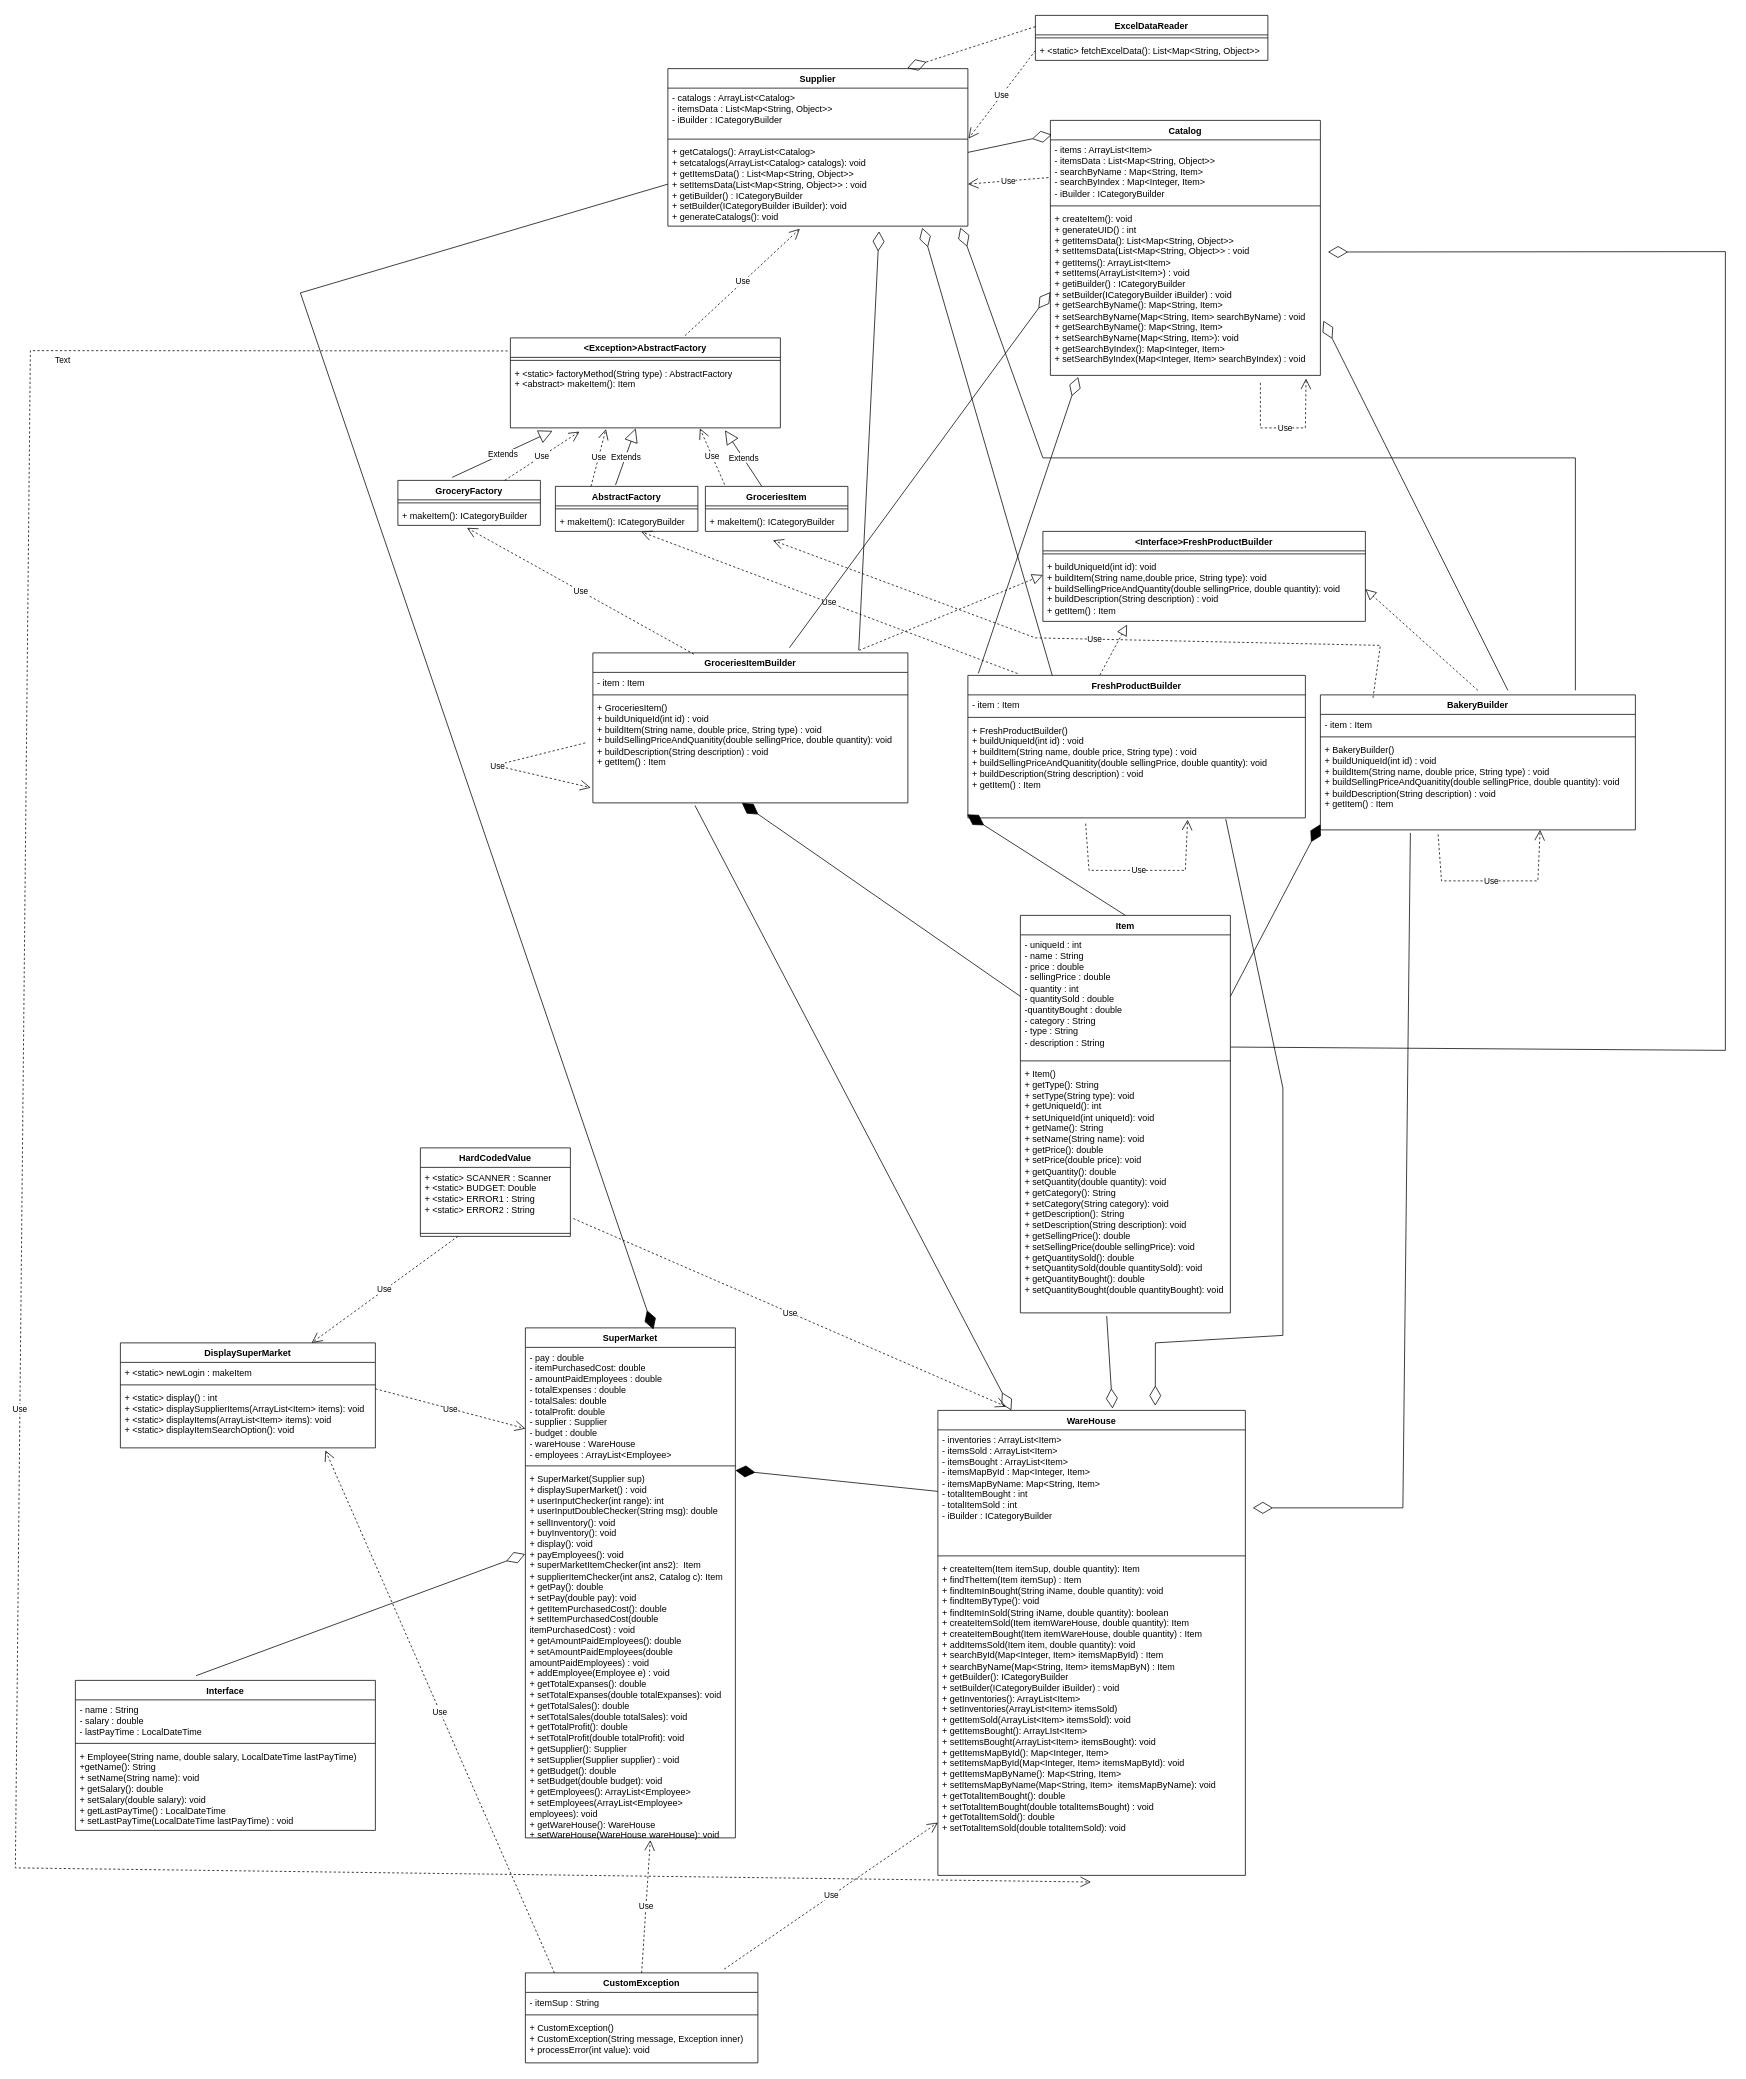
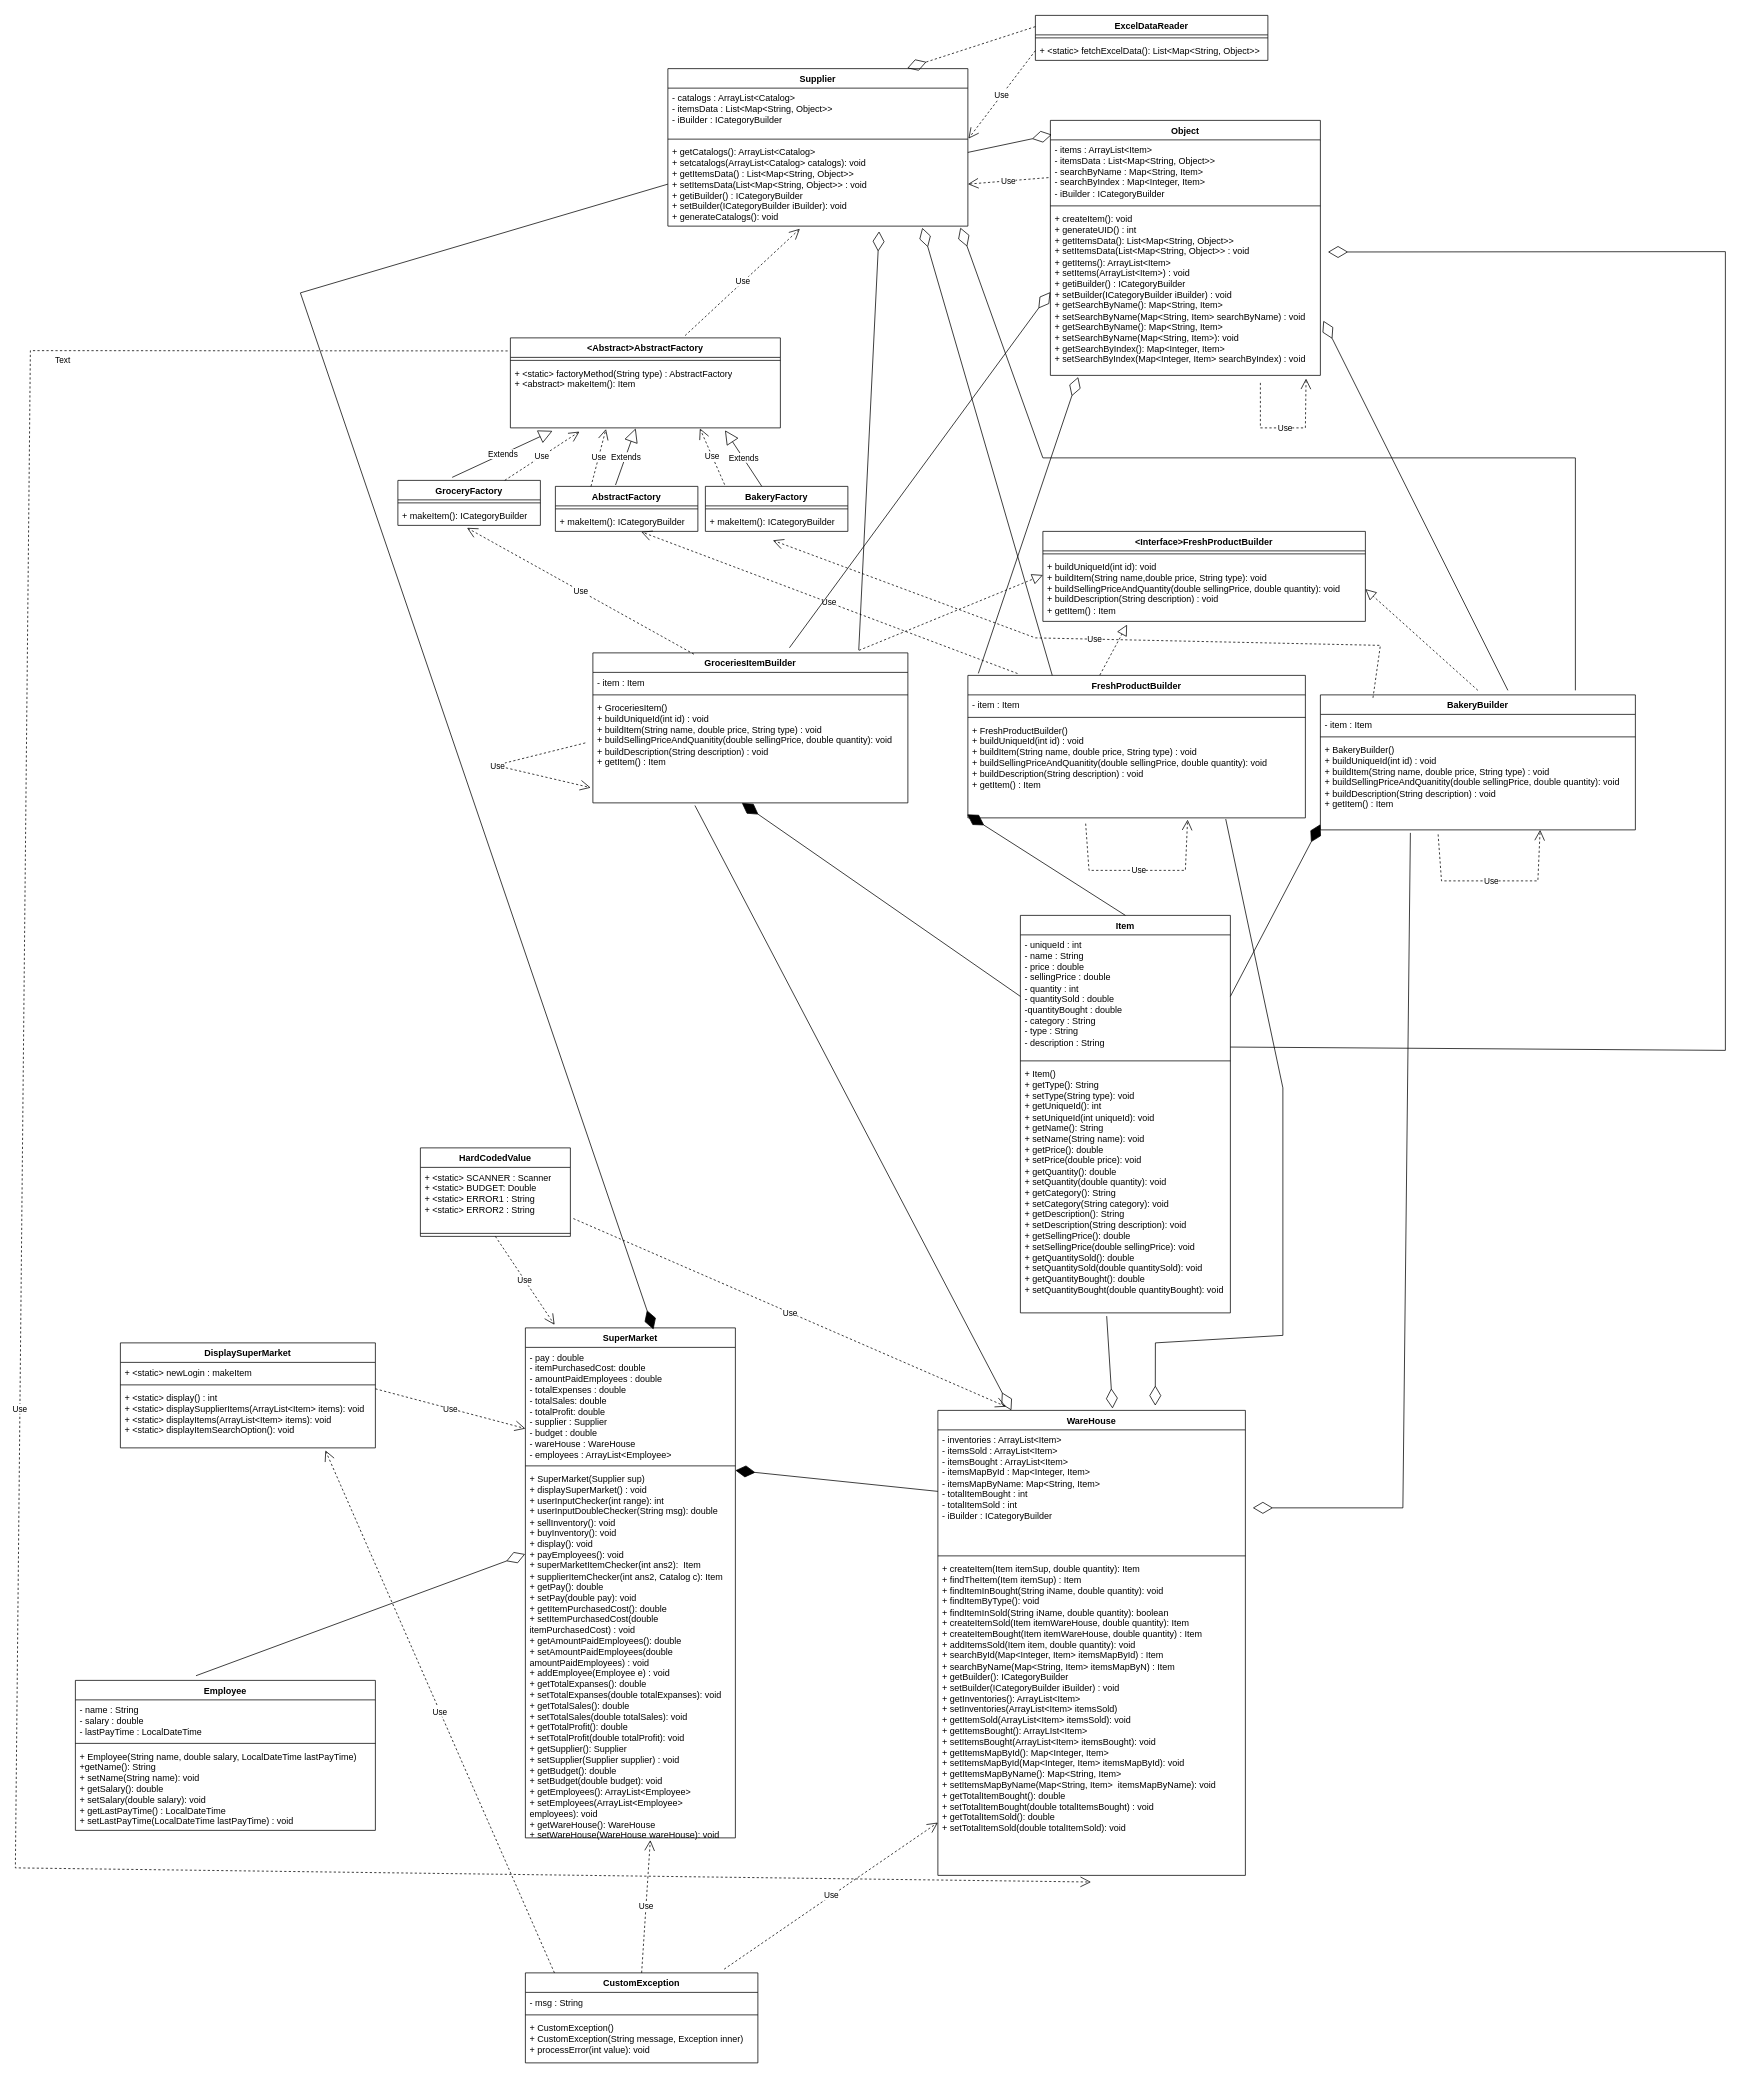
(1185, 131) -> (1185, 131)
(645, 349) -> (645, 349)
(777, 497) -> (777, 497)
none -> (525, 1281)
(385, 1289) -> none
(225, 1691) -> (225, 1691)
(568, 2003) -> (559, 2003)
